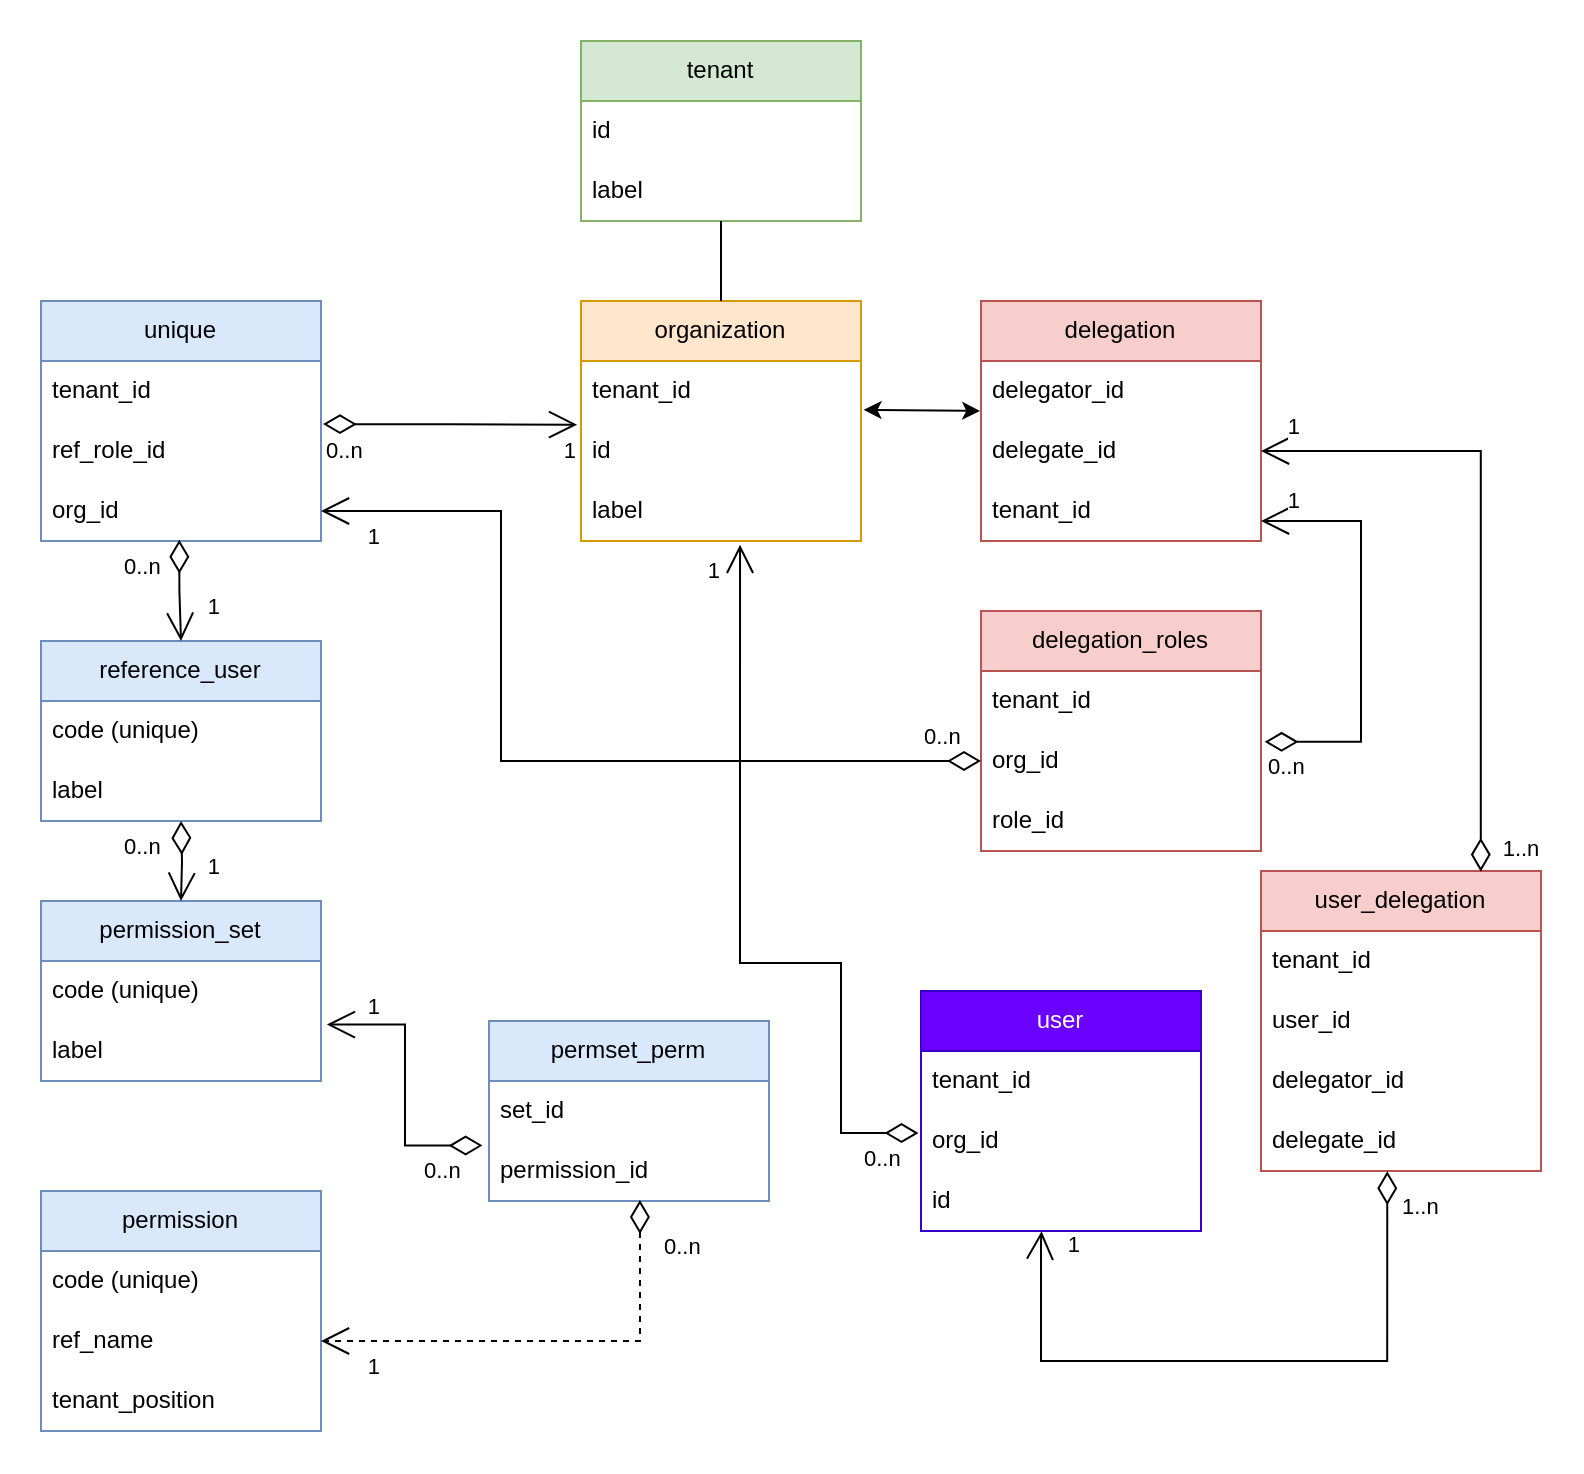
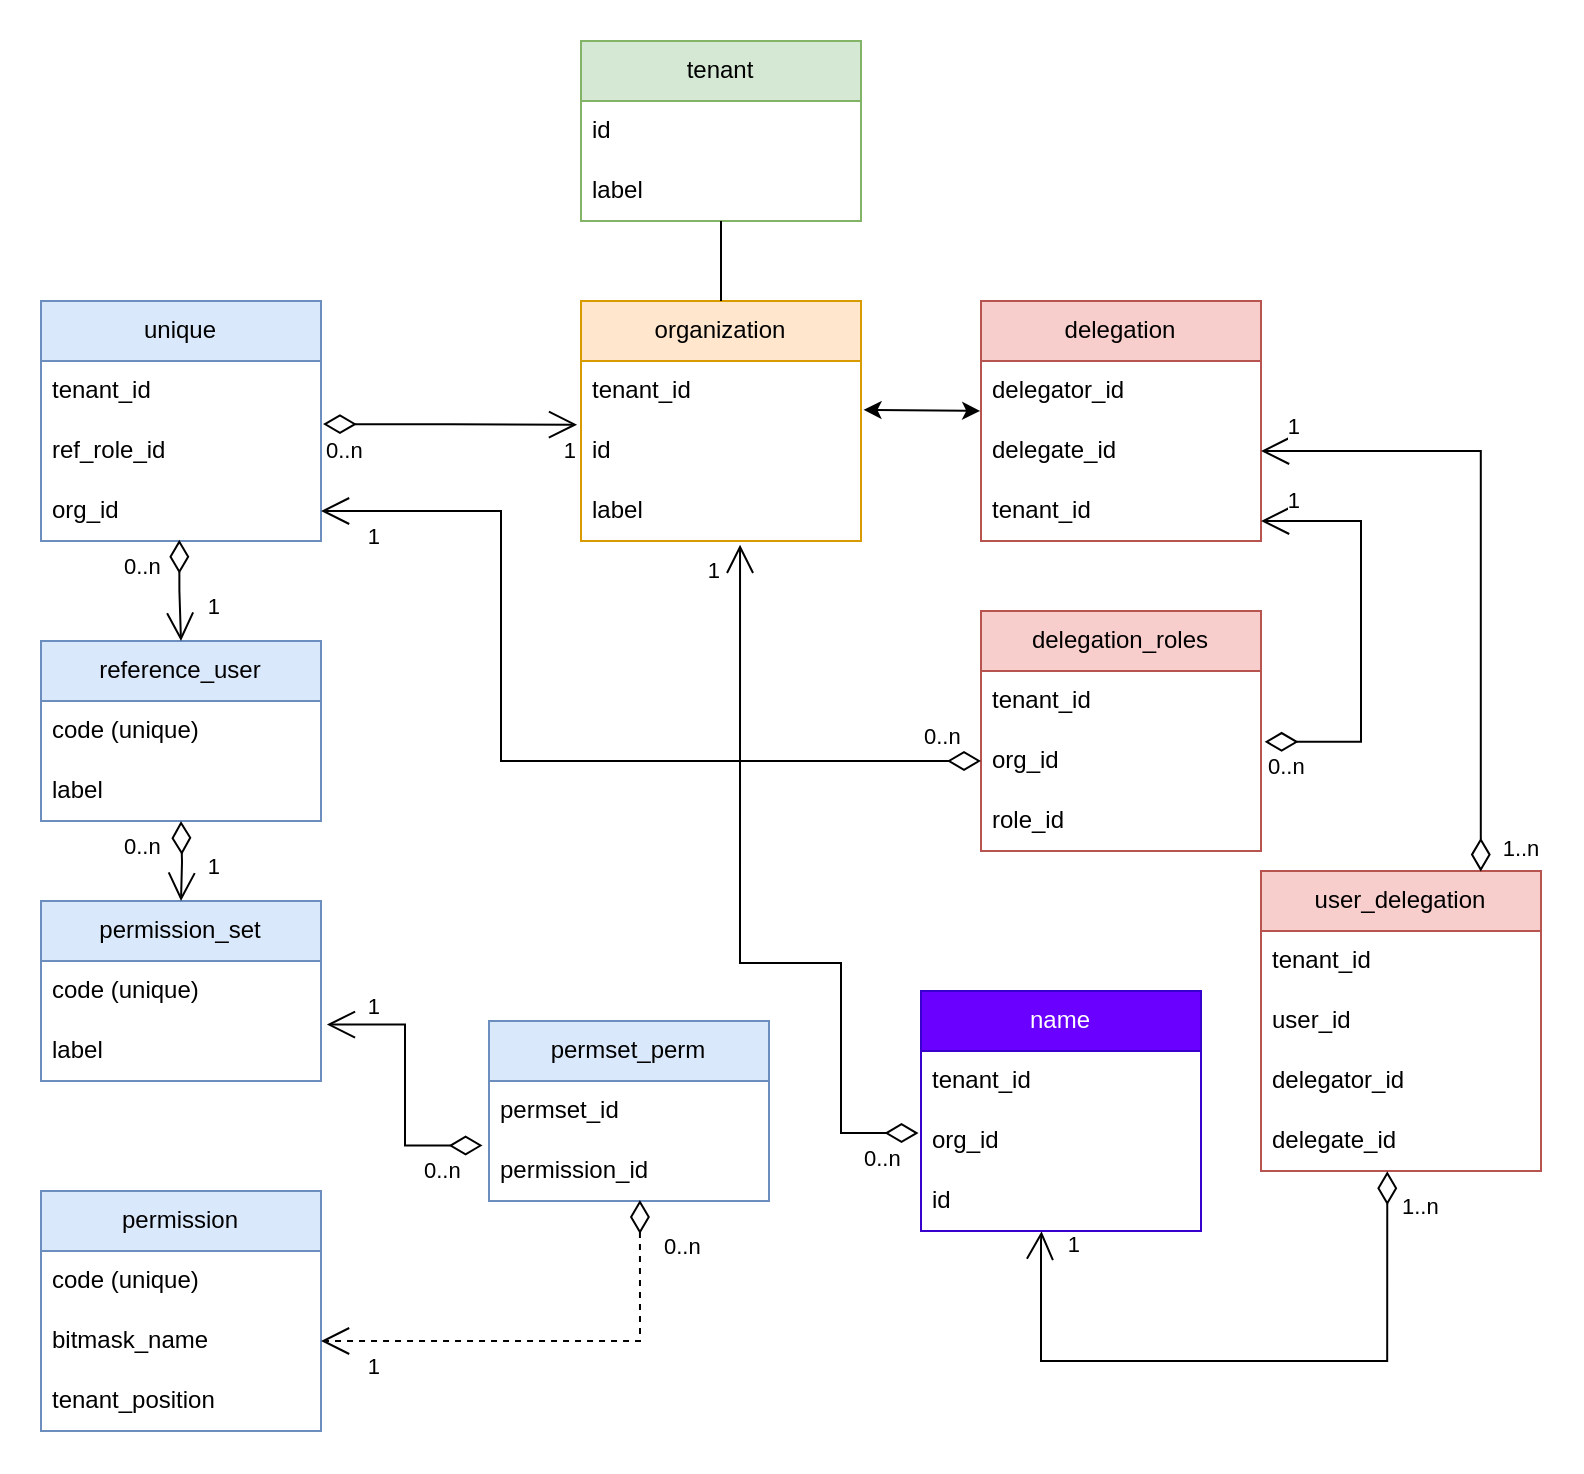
(1061, 1021) -> (1061, 1021)
(538, 1111) -> (565, 1111)
(107, 1341) -> (131, 1341)
